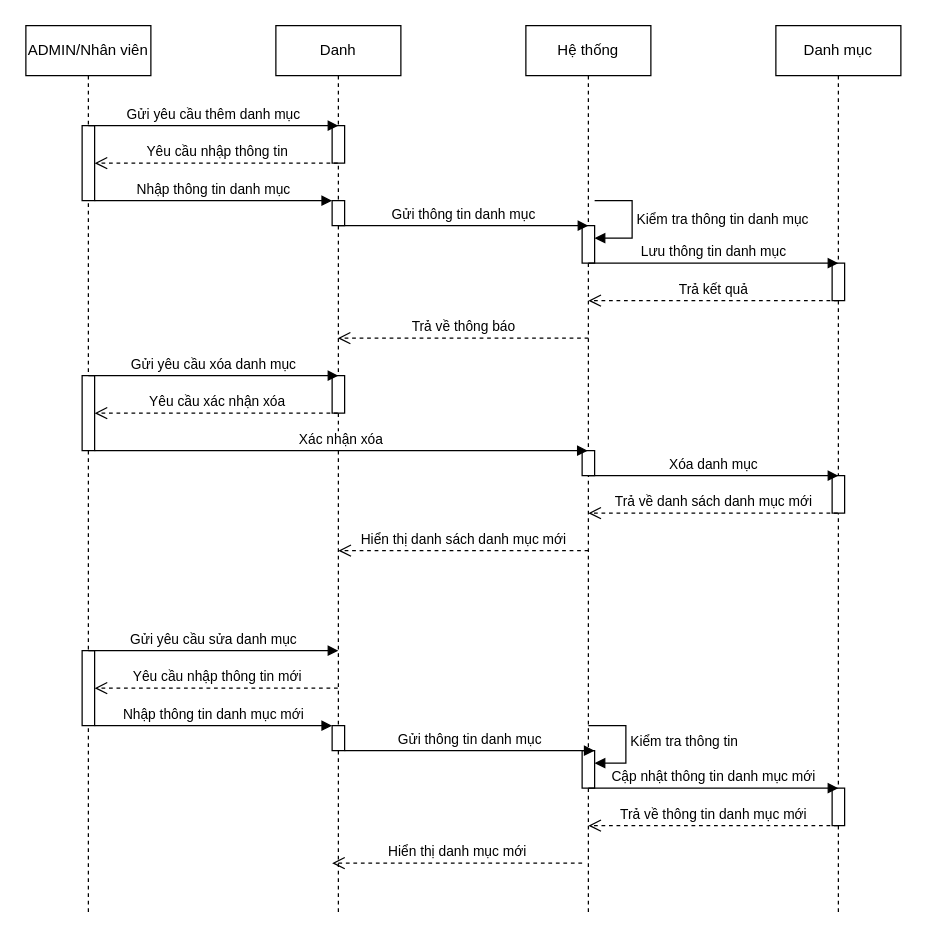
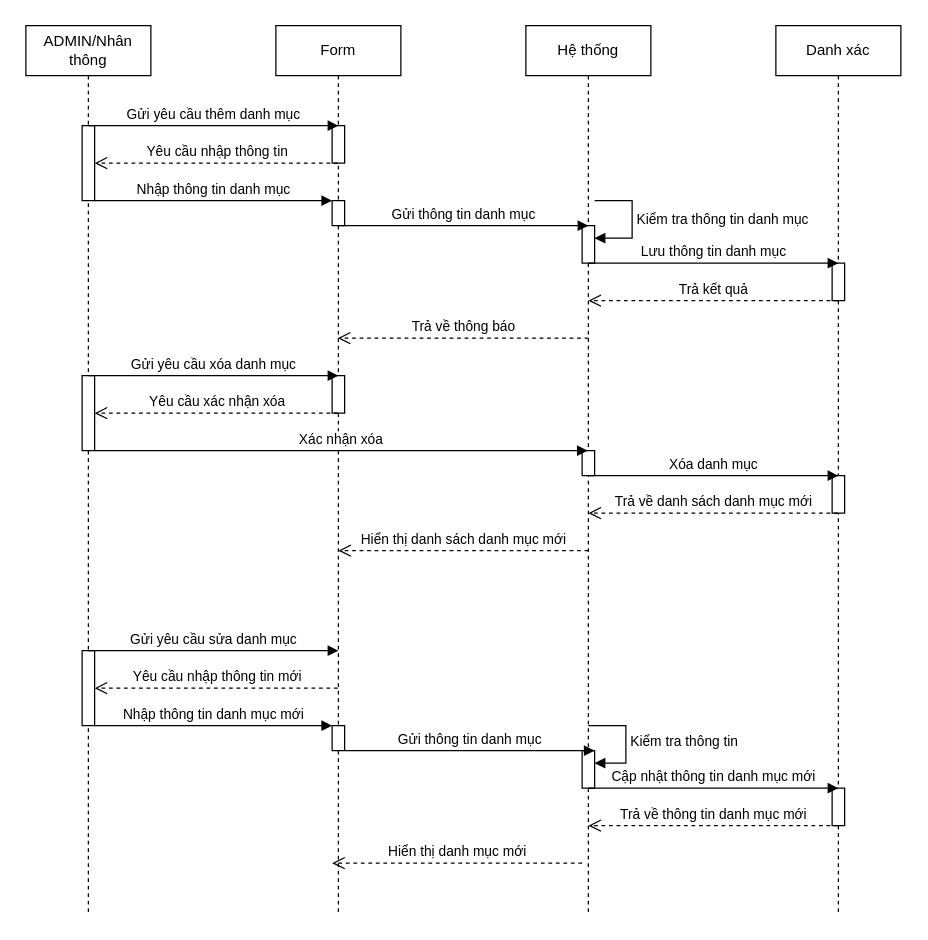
(88, 51) -> (88, 51)
(338, 51) -> (338, 51)
(838, 51) -> (838, 51)
